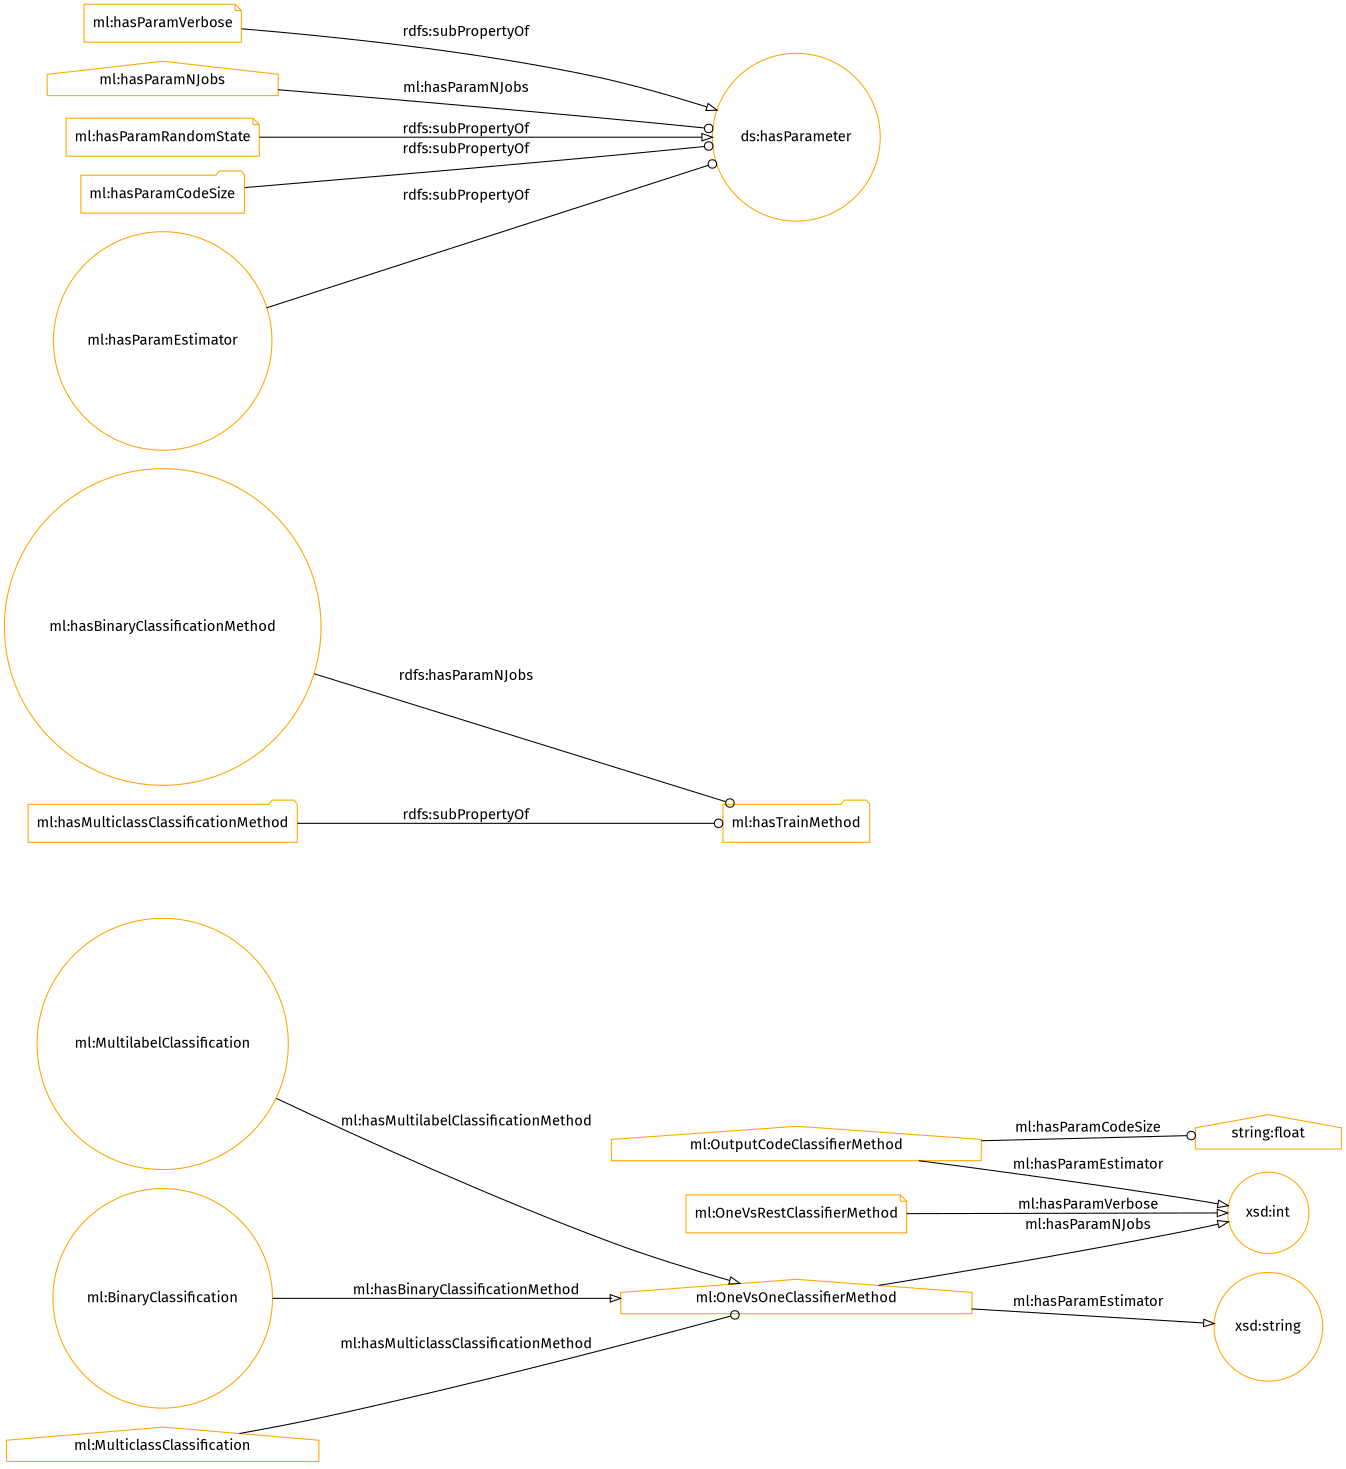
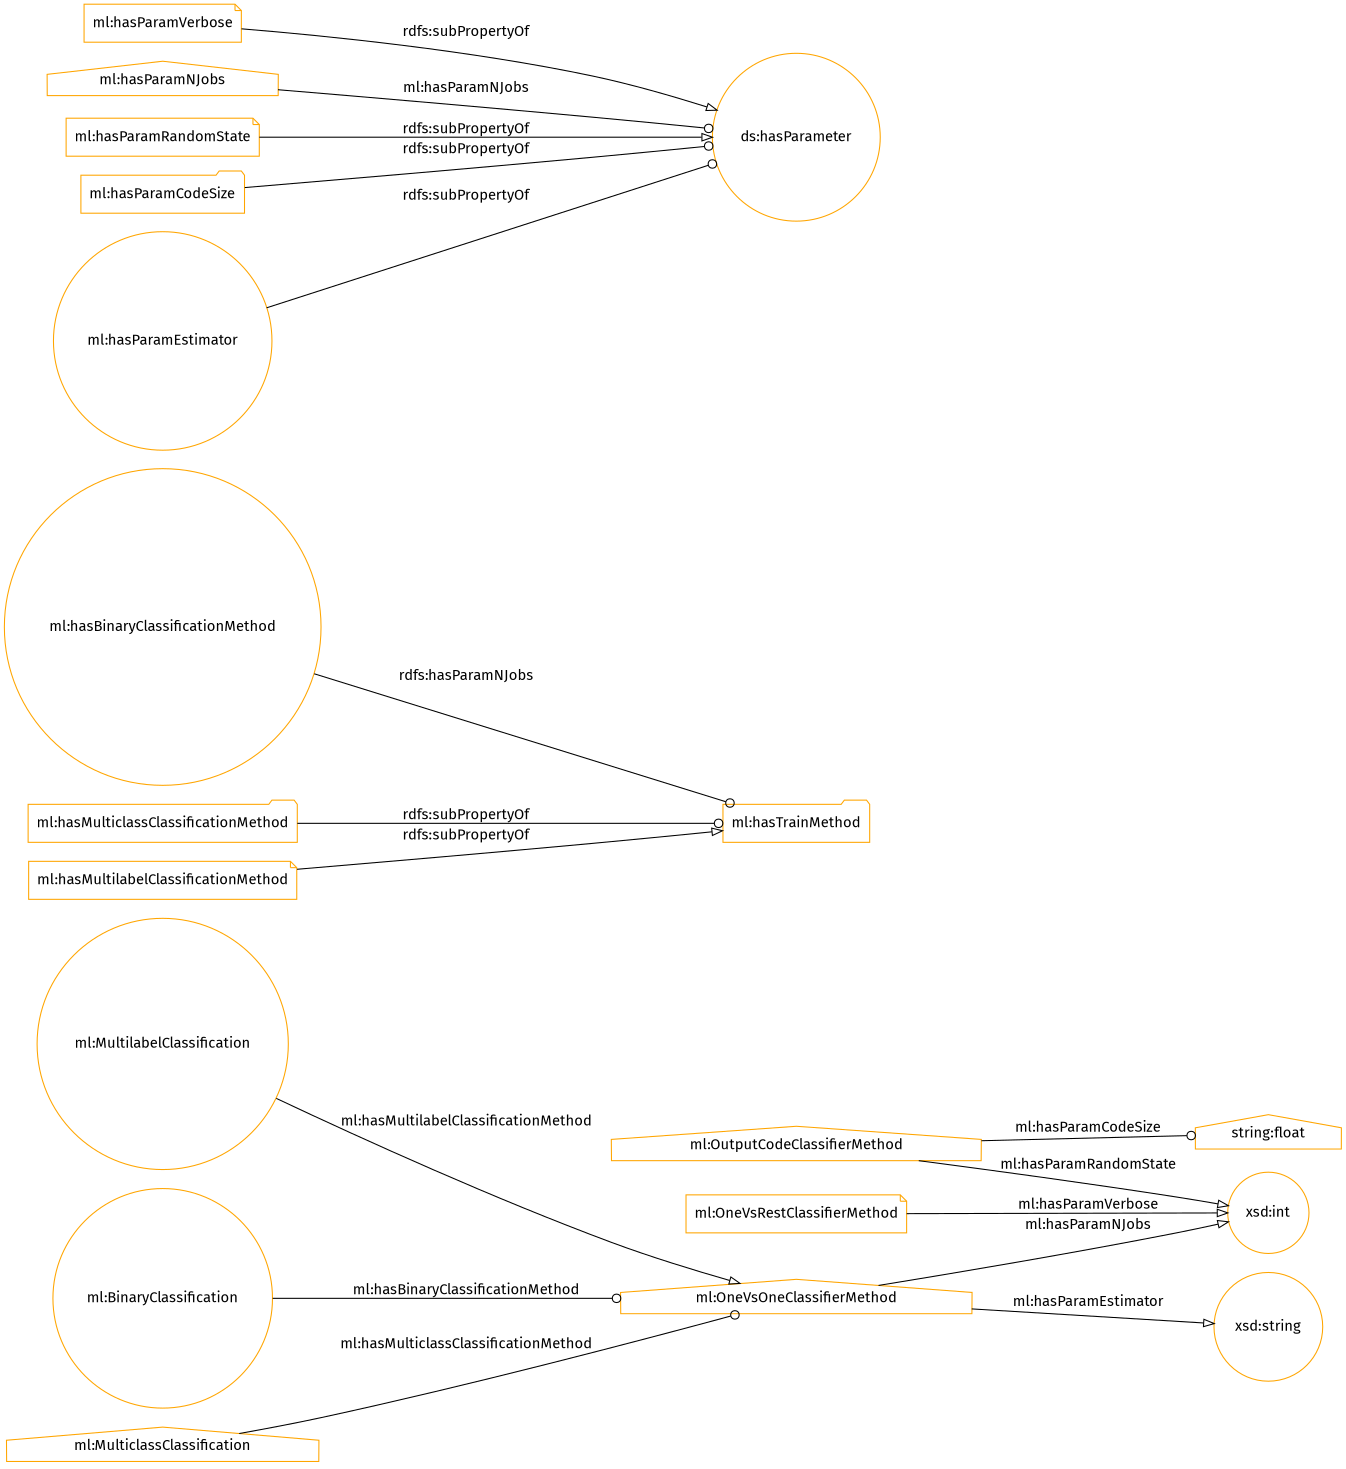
none -> (163, 880)
(1088, 1165) -> (1088, 1165)
(442, 1298) -> (442, 1298)
